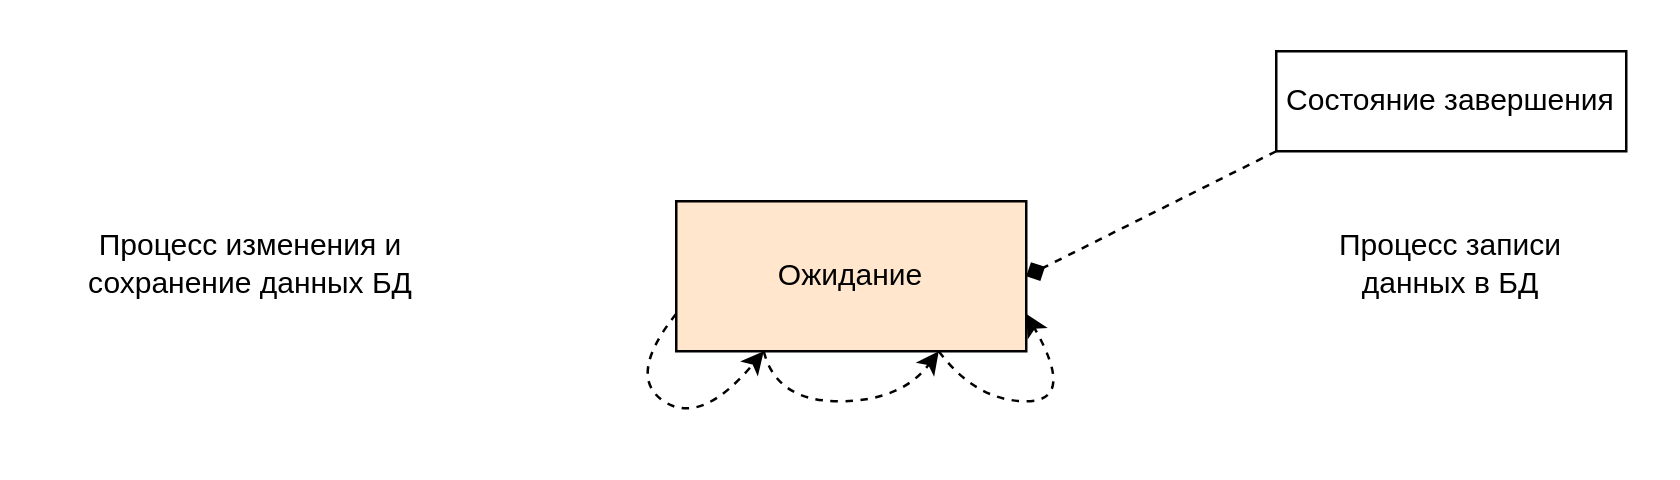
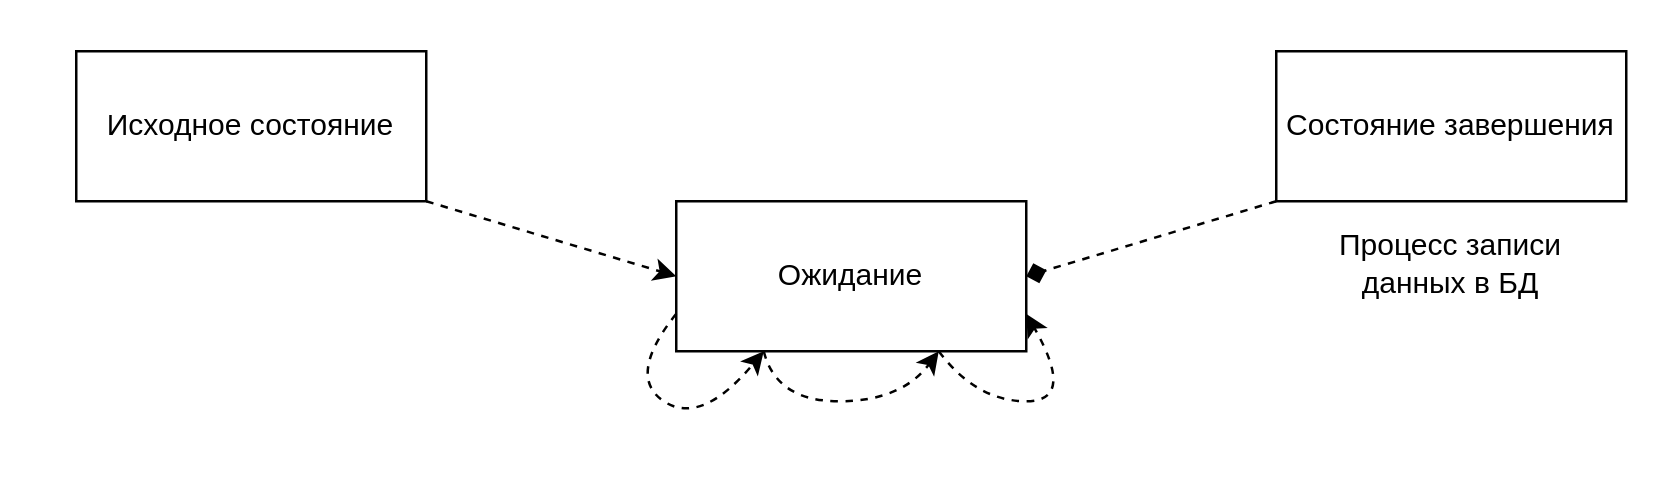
(1451, 101) -> (1451, 126)
none -> (251, 126)
none -> (543, 236)
(251, 264) -> none
(851, 276) -> (851, 276)
